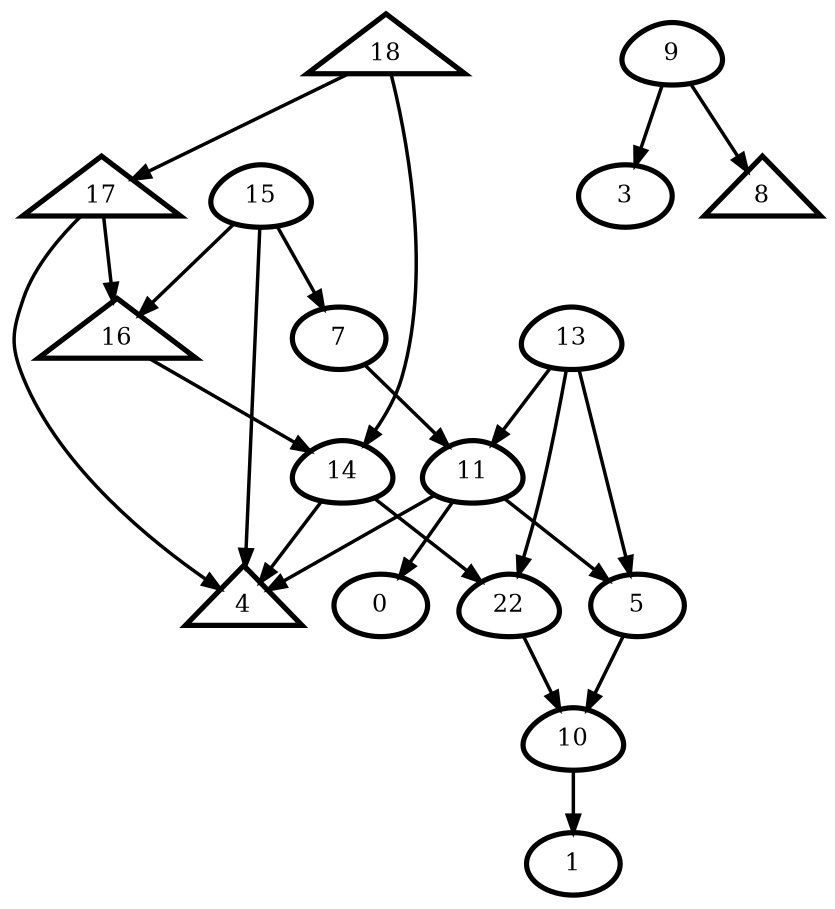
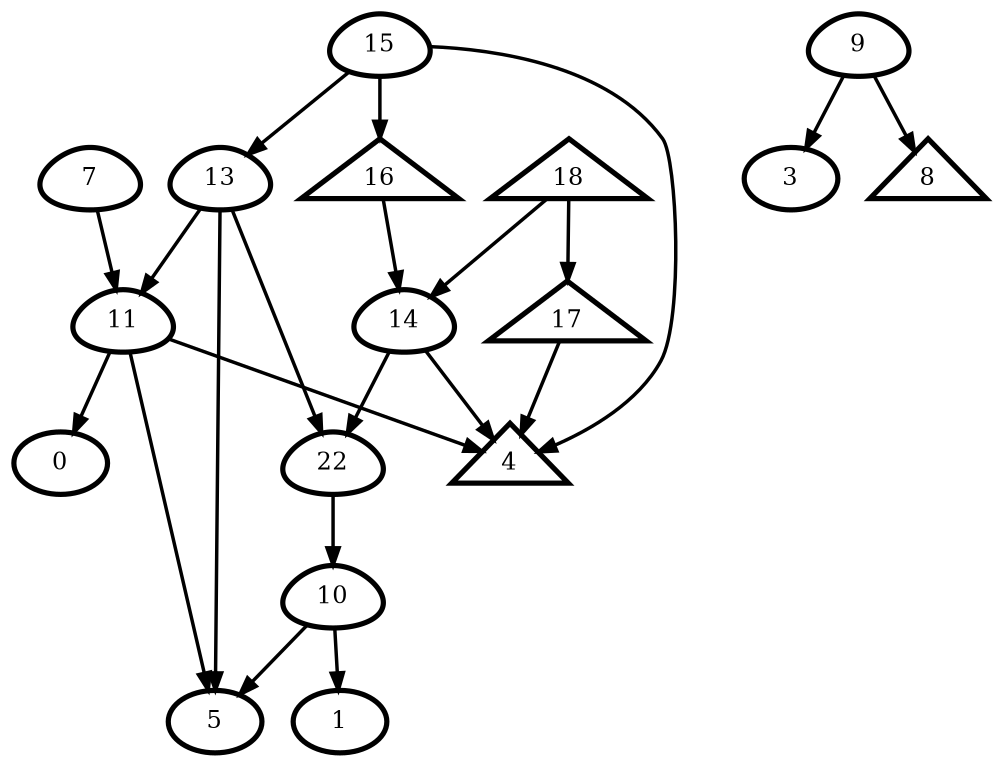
(107, 250) -> none
(296, 260) -> (305, 108)
(339, 338) -> (90, 179)
(609, 664) -> (280, 653)
